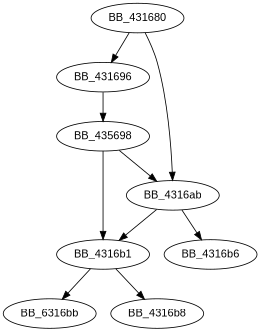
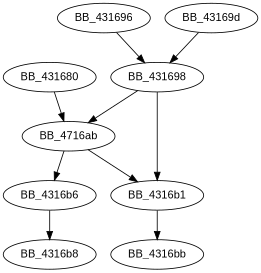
none -> (211, 18)
(122, 44) -> none
(103, 136) -> (157, 77)
(173, 195) -> (69, 136)
(127, 281) -> (50, 221)
(50, 314) -> (157, 254)
